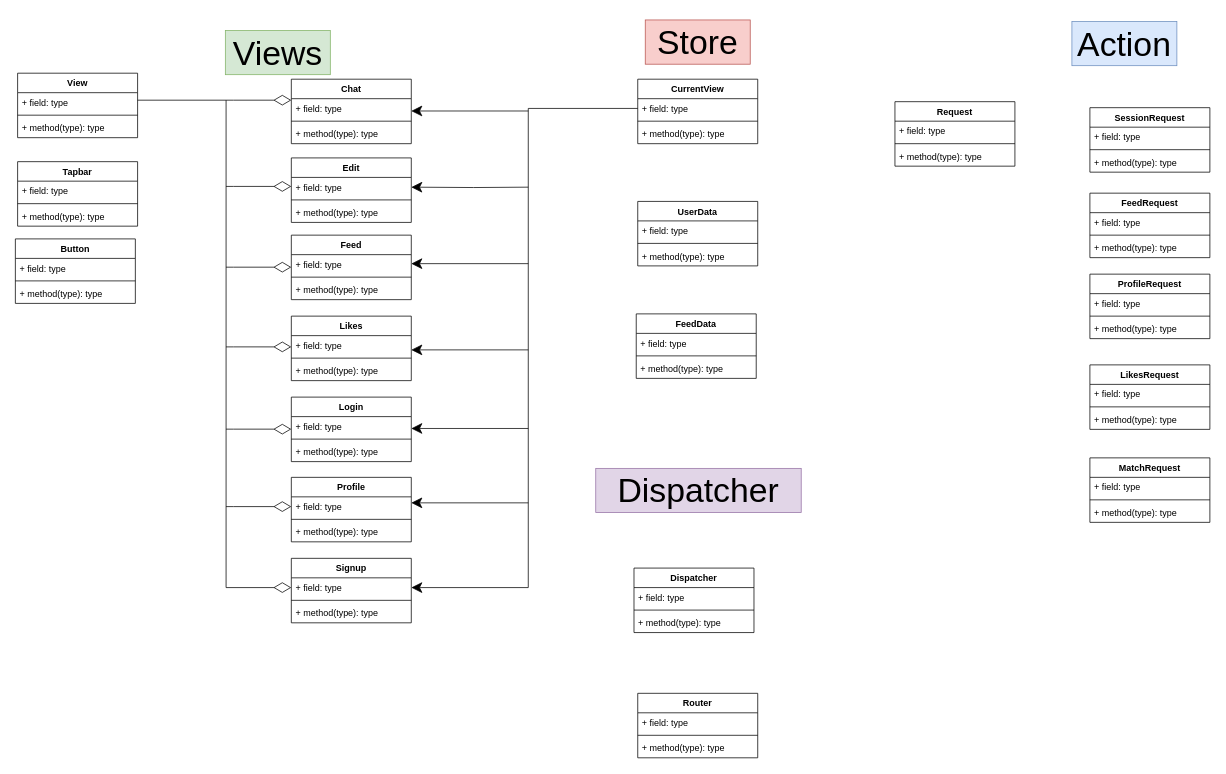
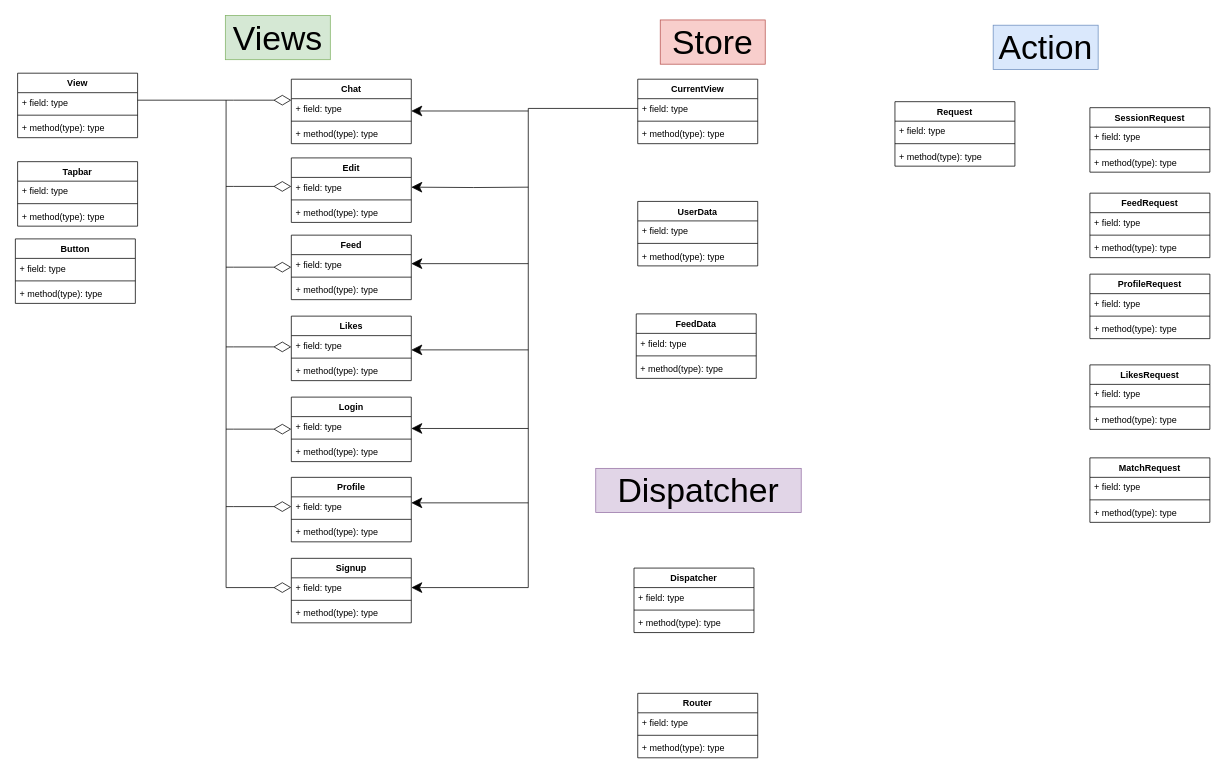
(698, 42) -> (713, 42)
(1125, 44) -> (1046, 47)
(278, 53) -> (278, 38)
